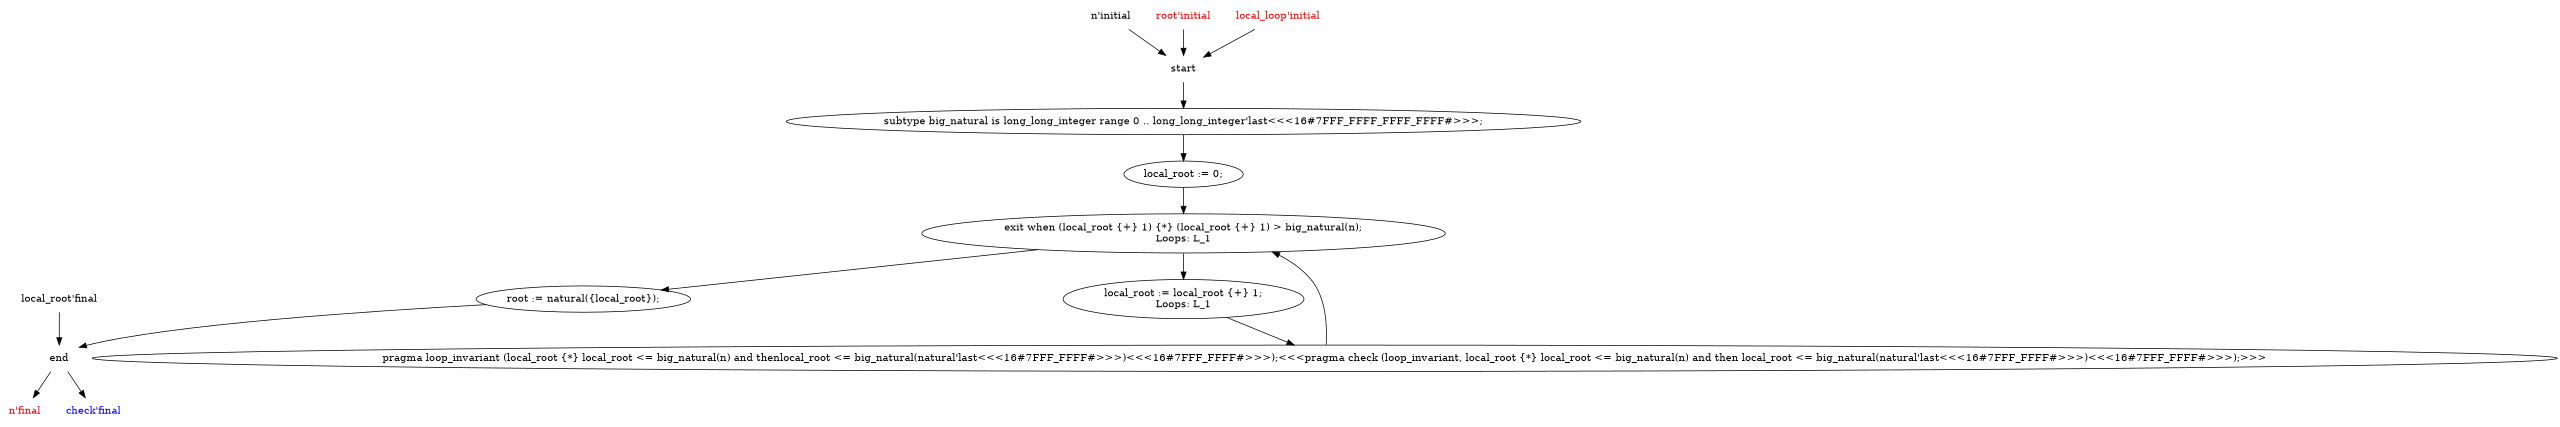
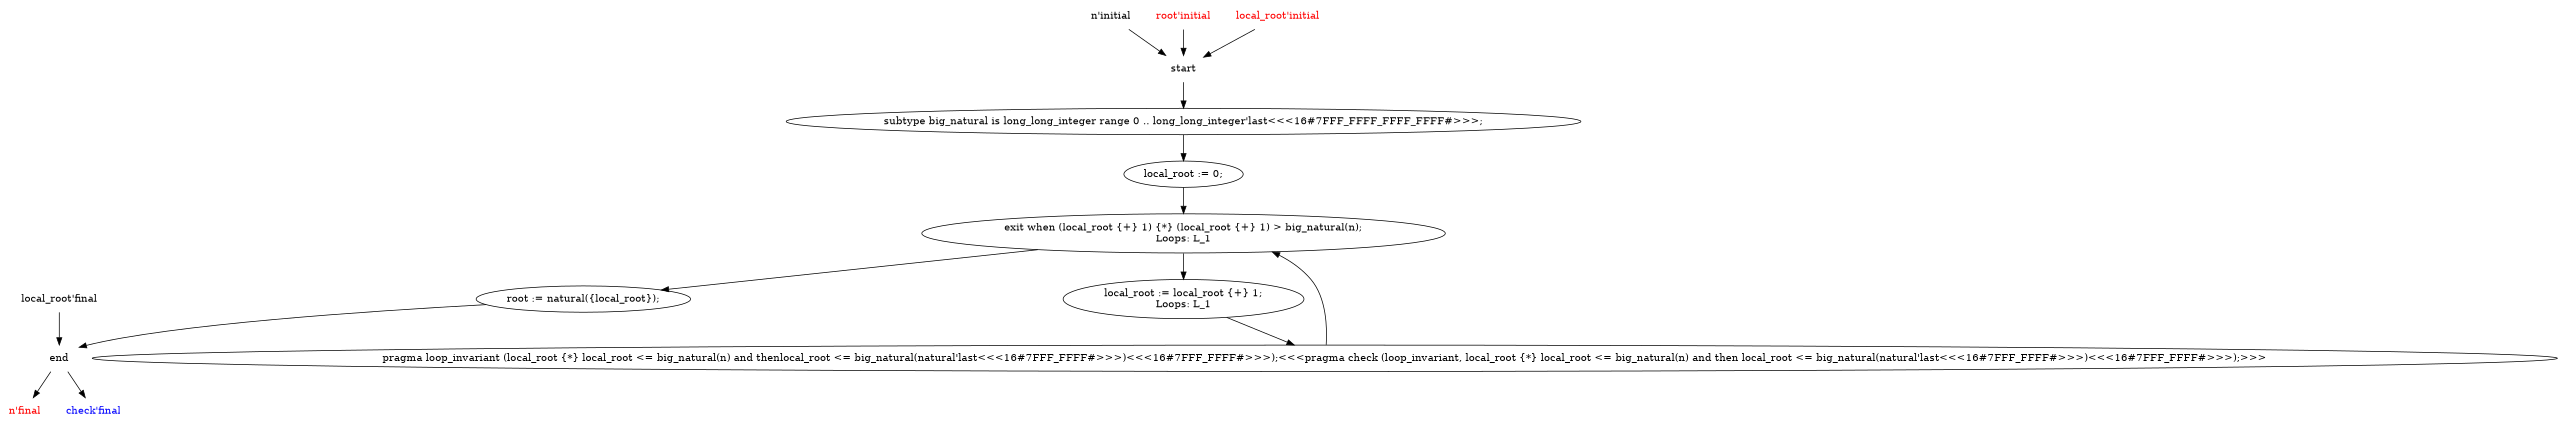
(1278, 16) -> (1278, 16)
